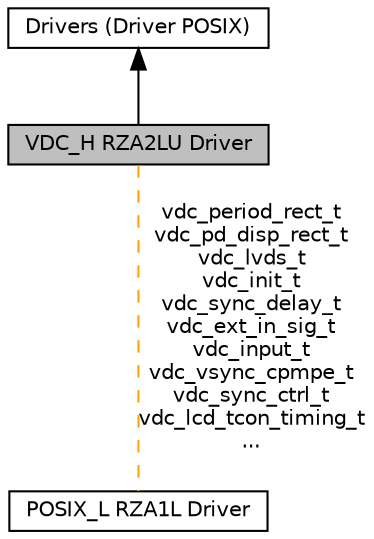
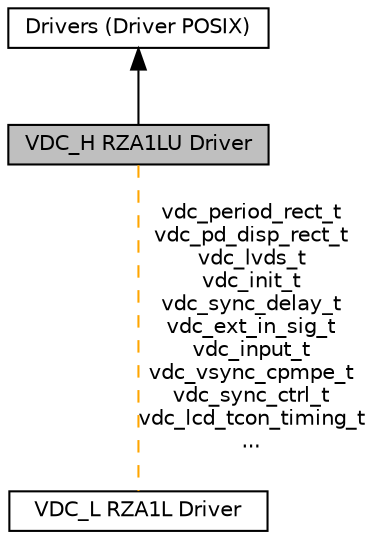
(138, 145) -> (138, 145)
(138, 511) -> (138, 511)
